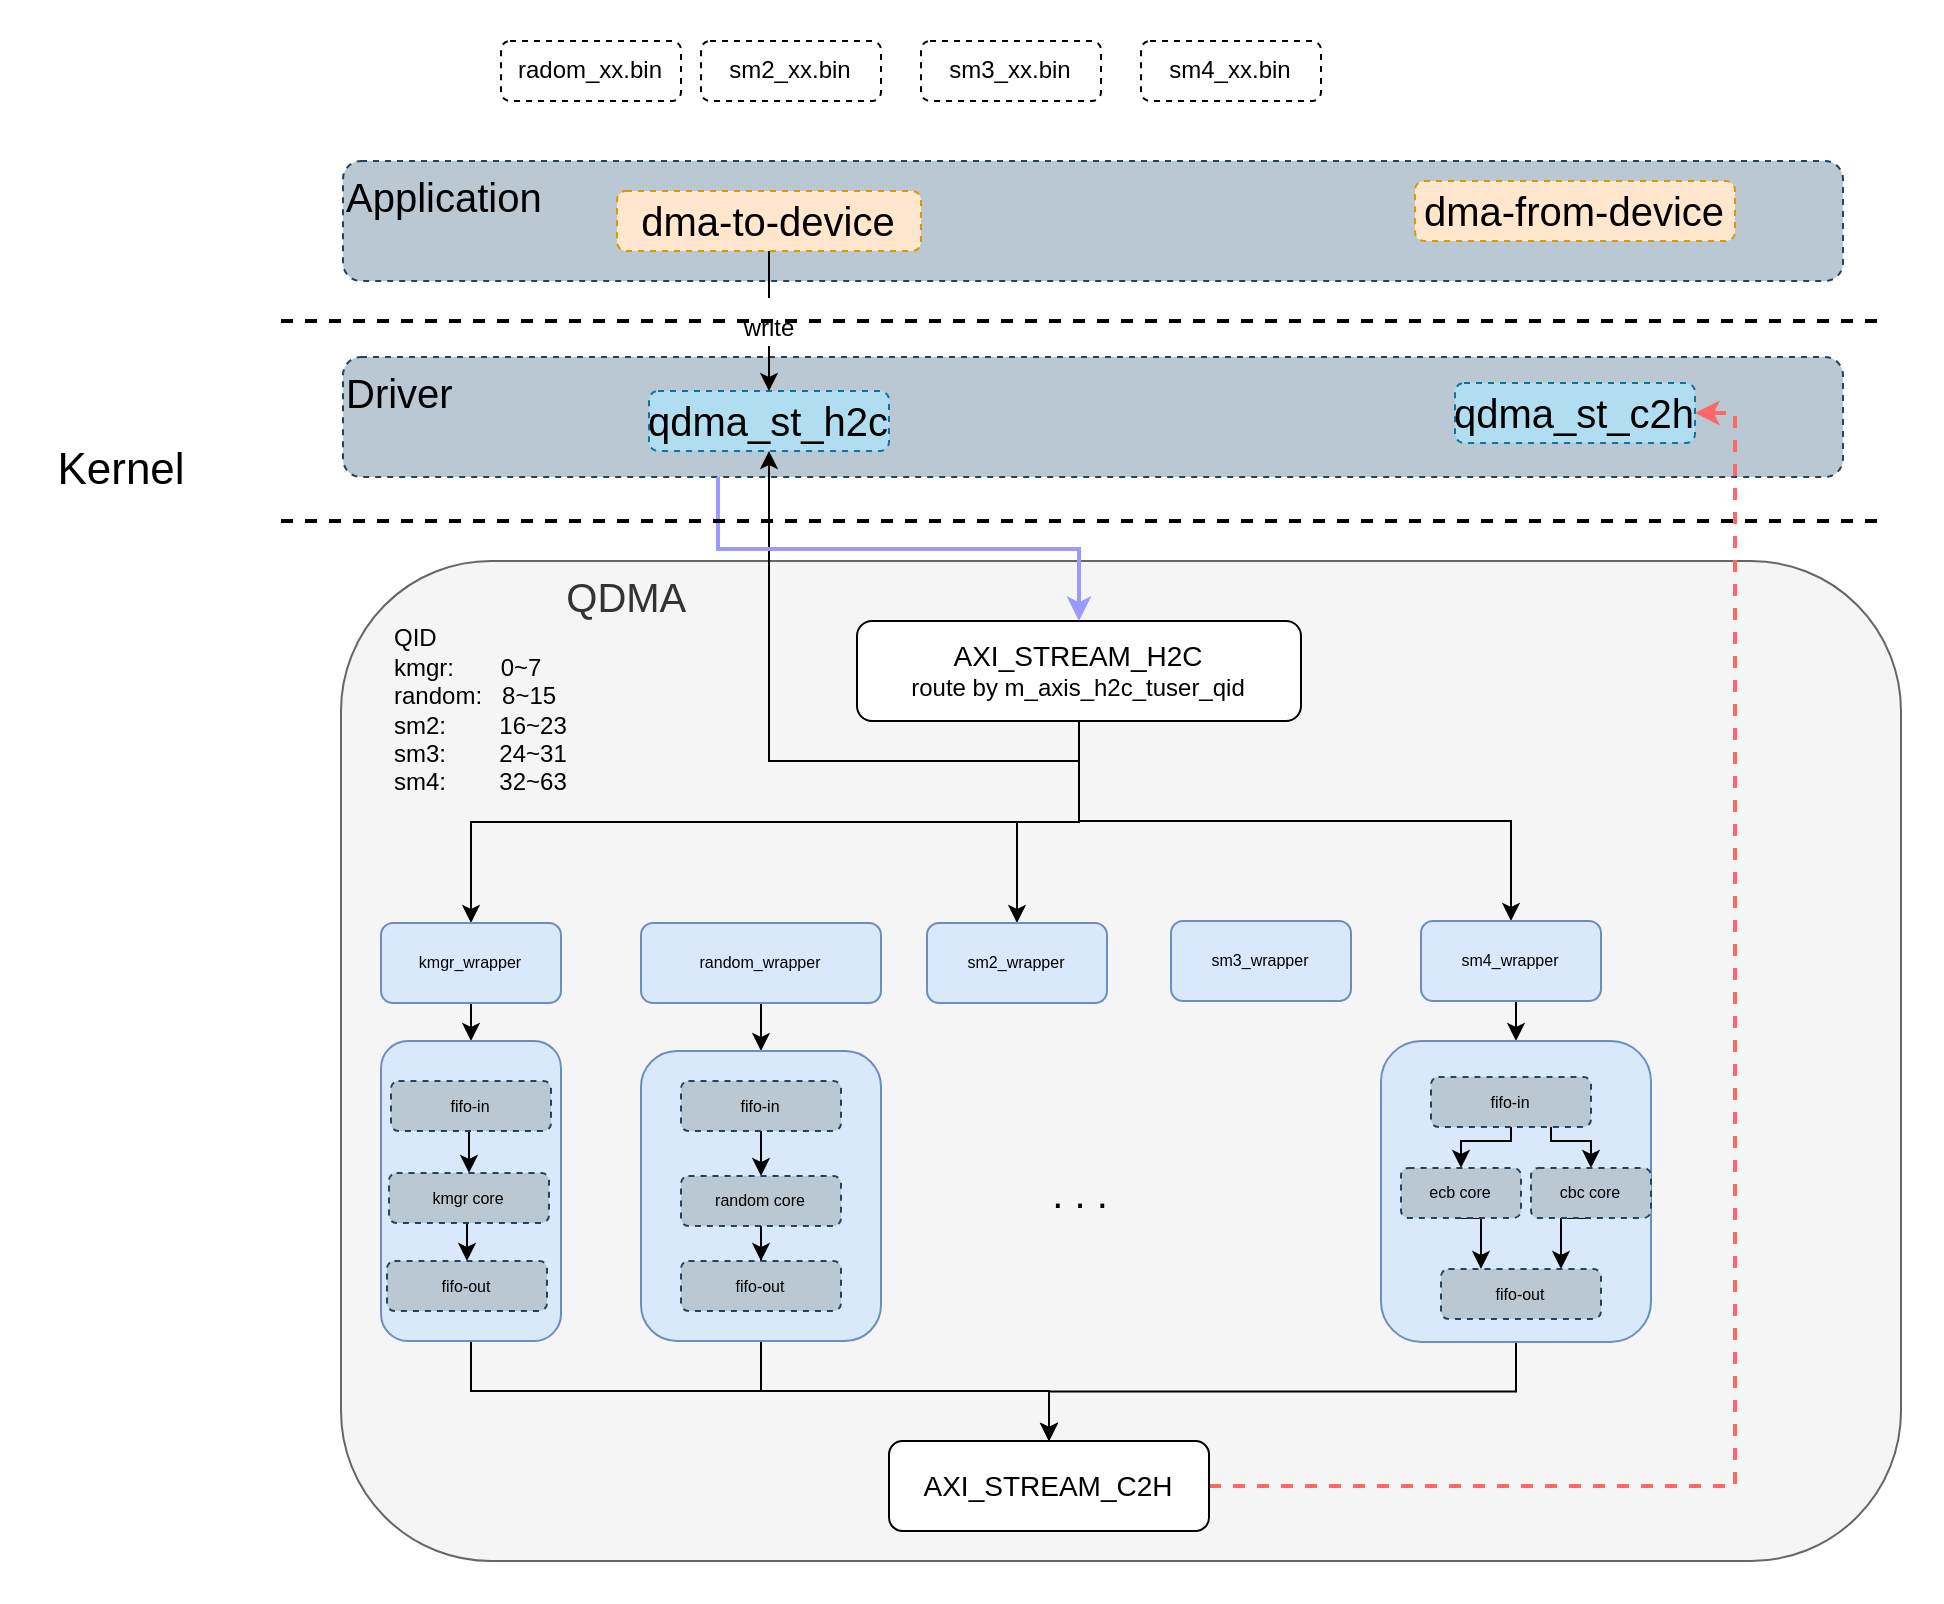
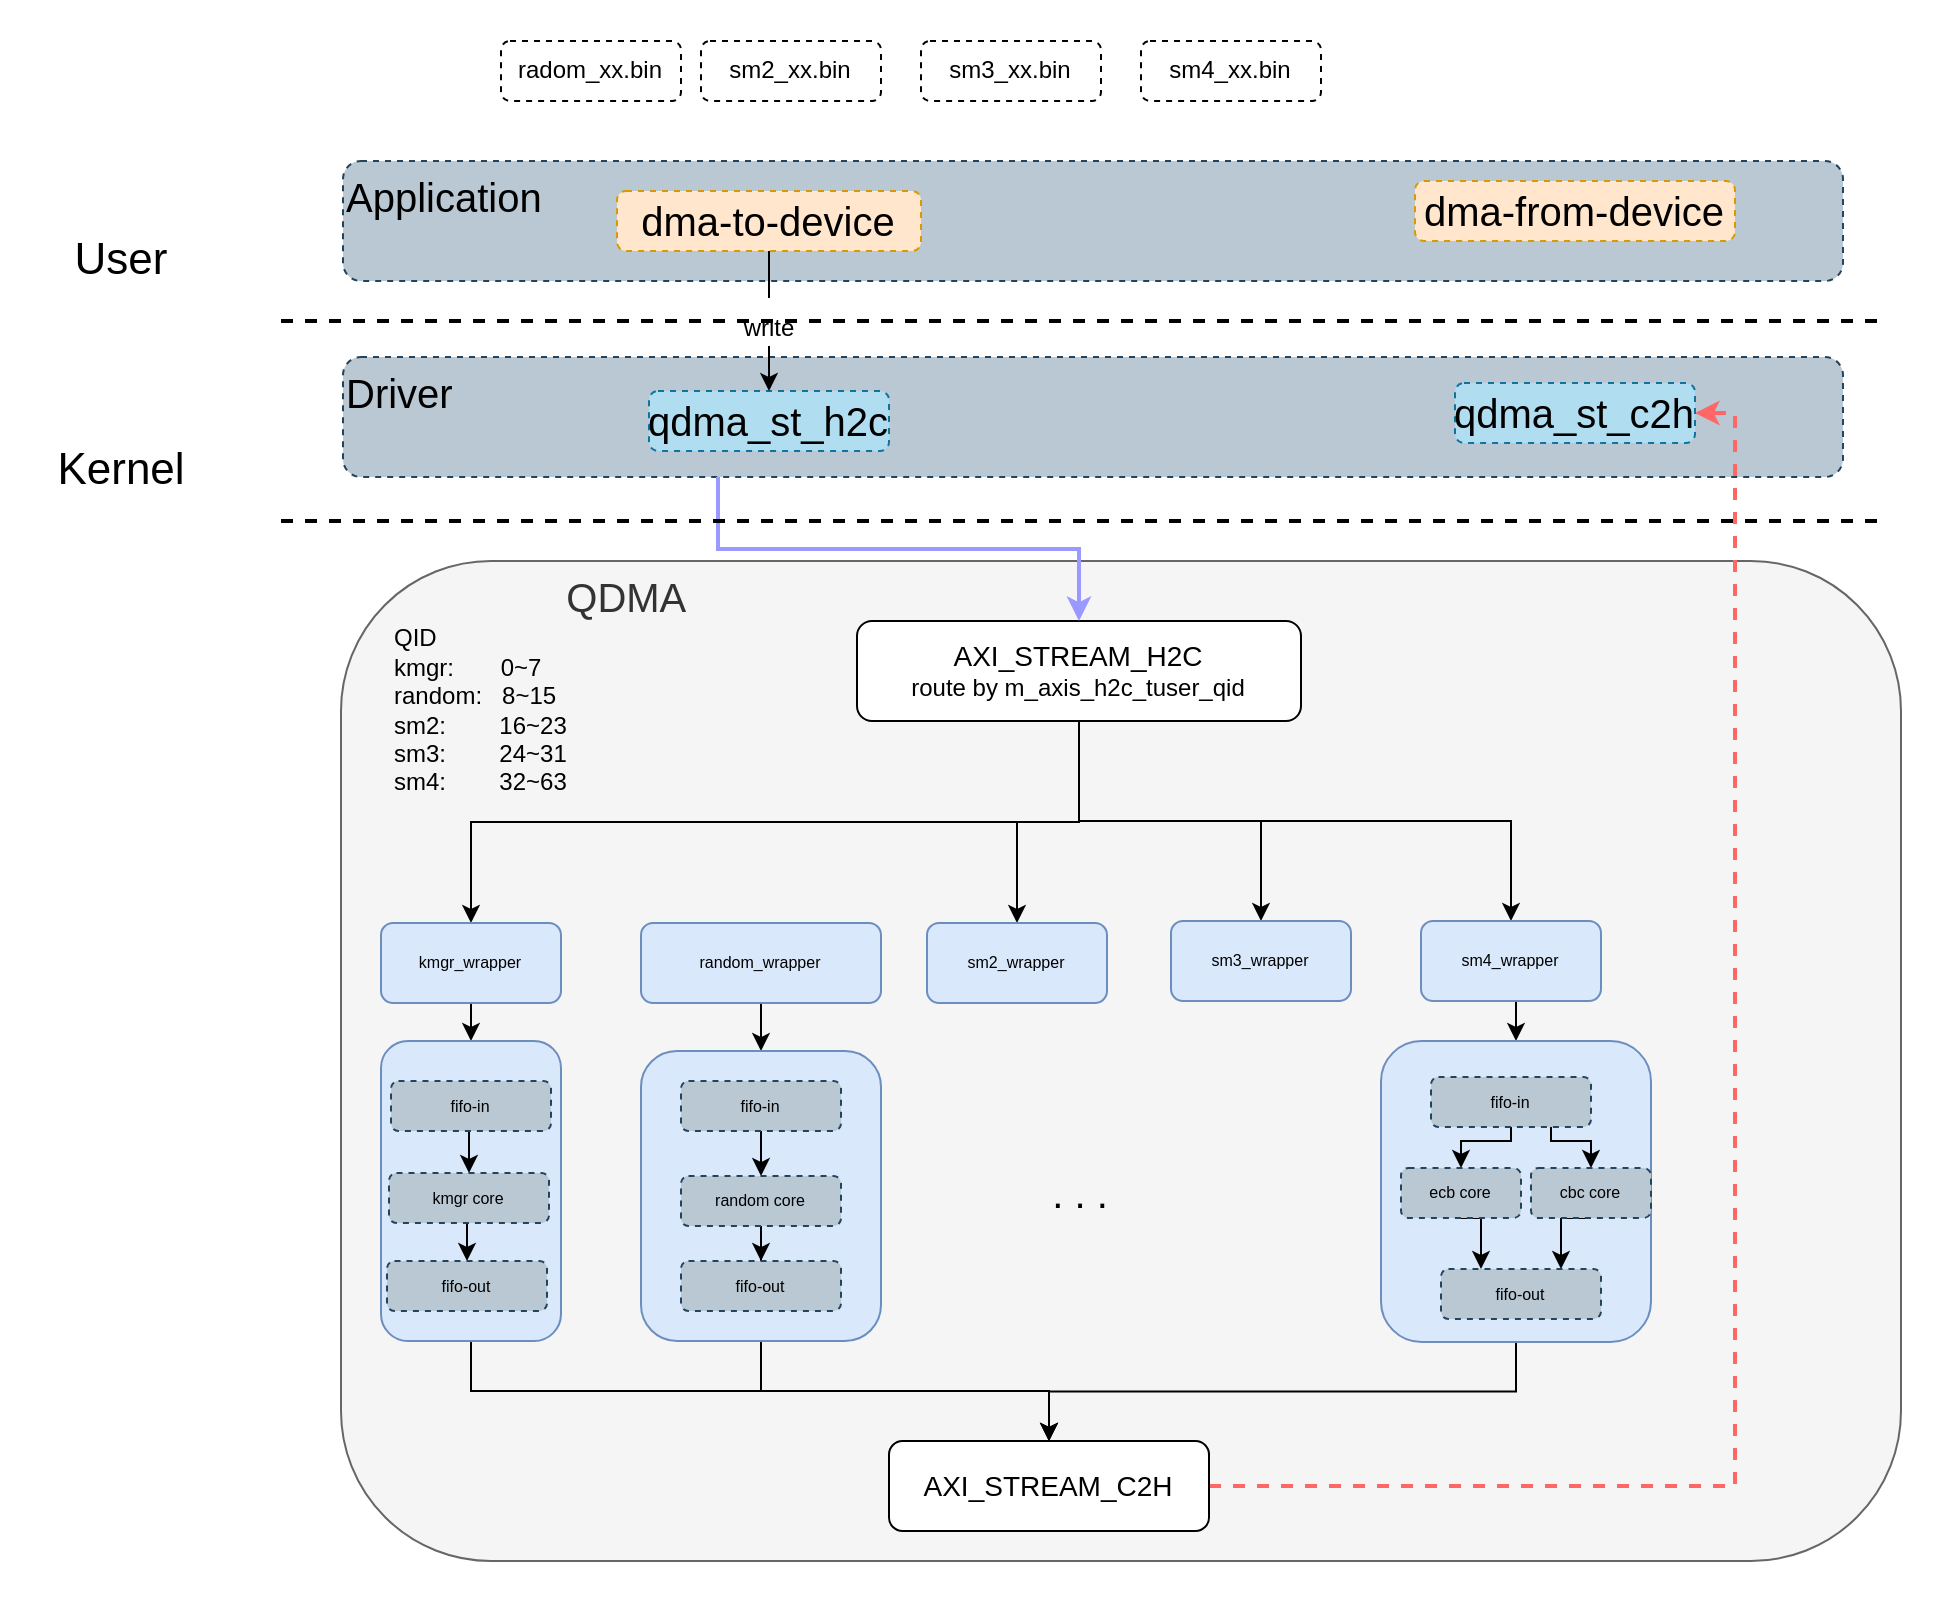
none -> (121, 261)
(774, 761) -> (1261, 866)
